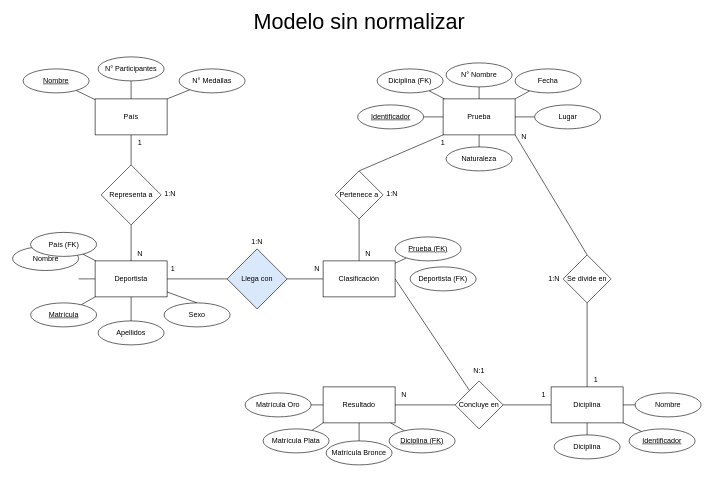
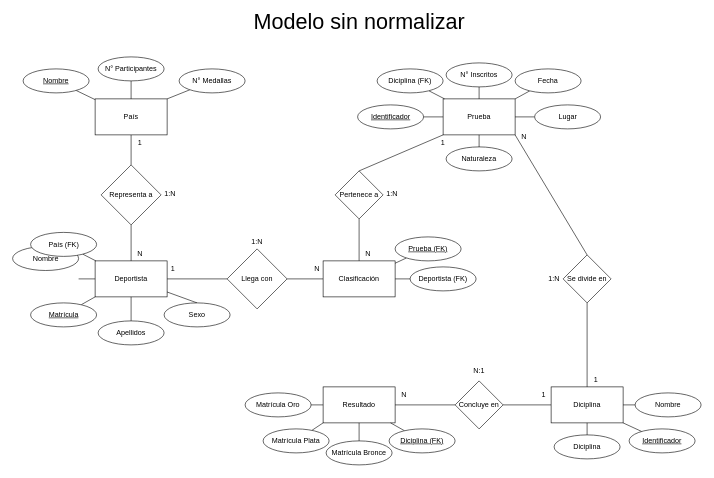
(479, 75) -> (479, 75)
(257, 279) -> (257, 279)
(432, 335) -> (402, 279)
